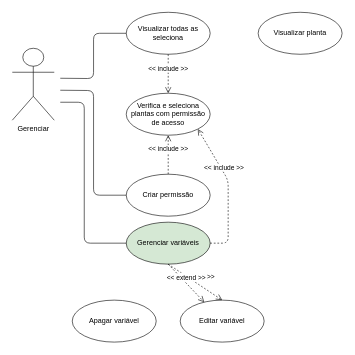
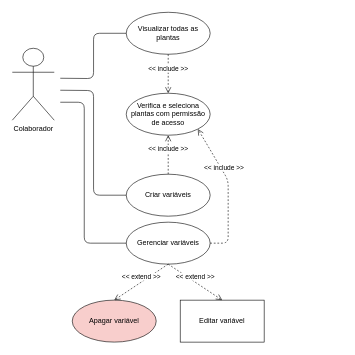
(168, 33) -> (168, 33)
(300, 33) -> none
(34, 129) -> (34, 129)
(168, 195) -> (168, 195)
(168, 243) -> (168, 243)
(188, 285) -> (141, 283)
(114, 321) -> (114, 321)
(222, 321) -> (222, 321)
